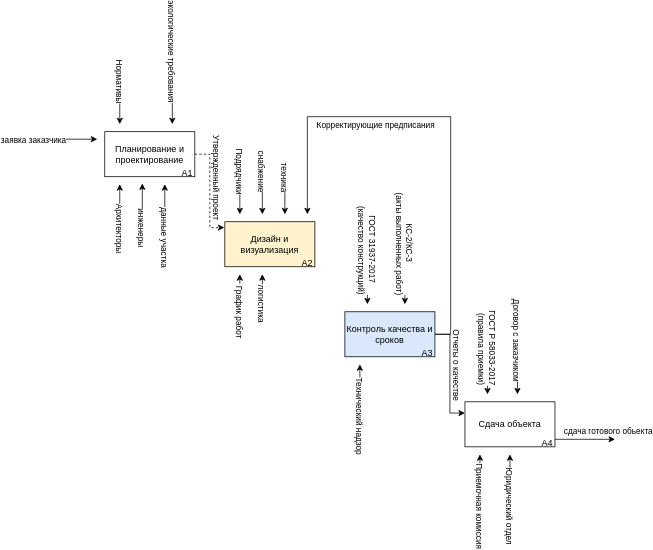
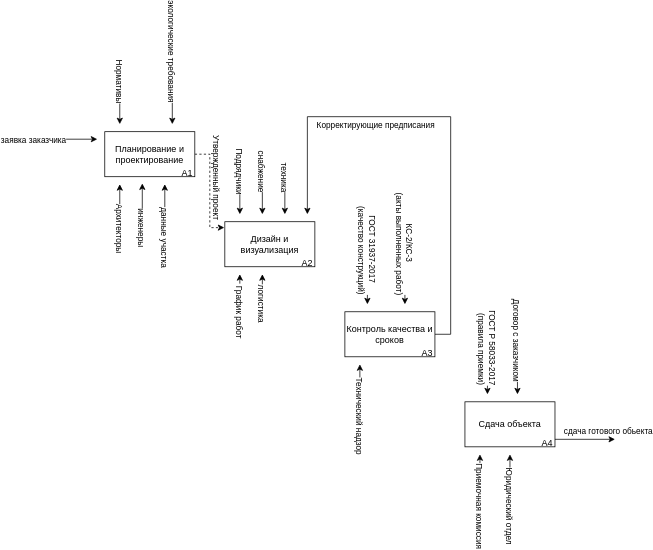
(270, 244) -> (270, 244)
(390, 334) -> (390, 334)
(452, 413) -> none
